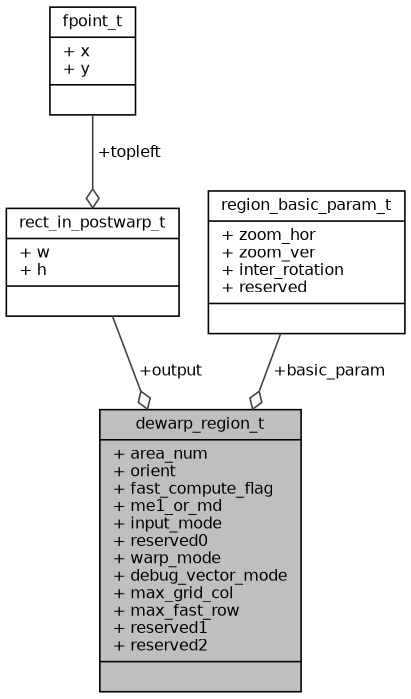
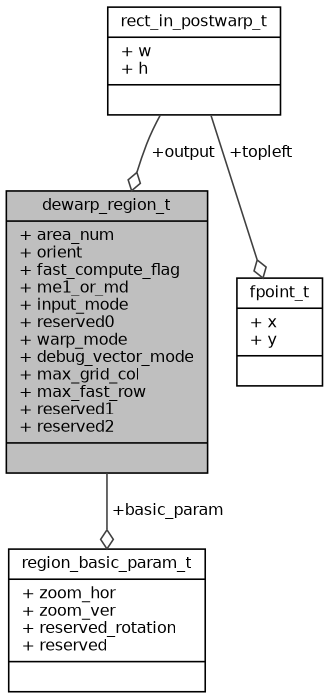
(93, 152) -> (234, 188)
(283, 270) -> (99, 628)
(270, 362) -> (107, 501)
